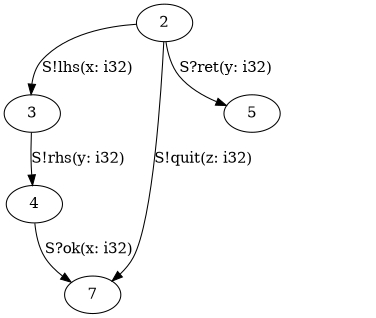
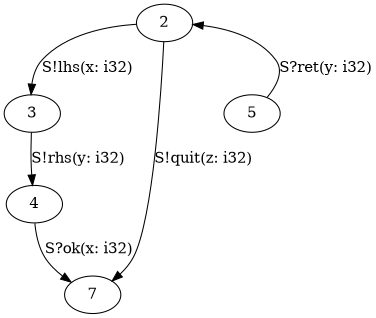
(182, 79) -> (261, 46)
